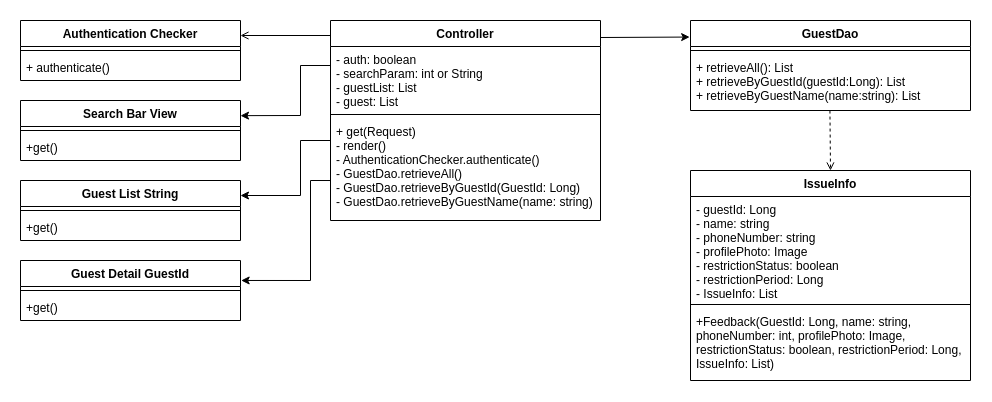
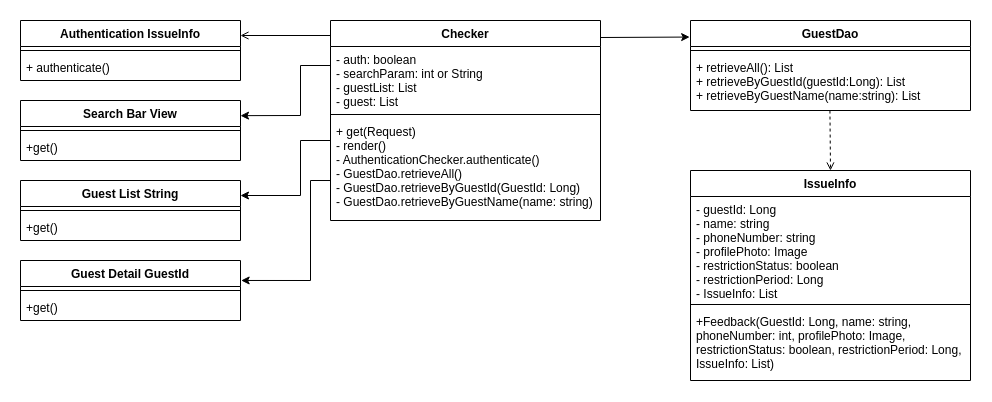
(130, 34) -> (130, 34)
(465, 34) -> (465, 34)
